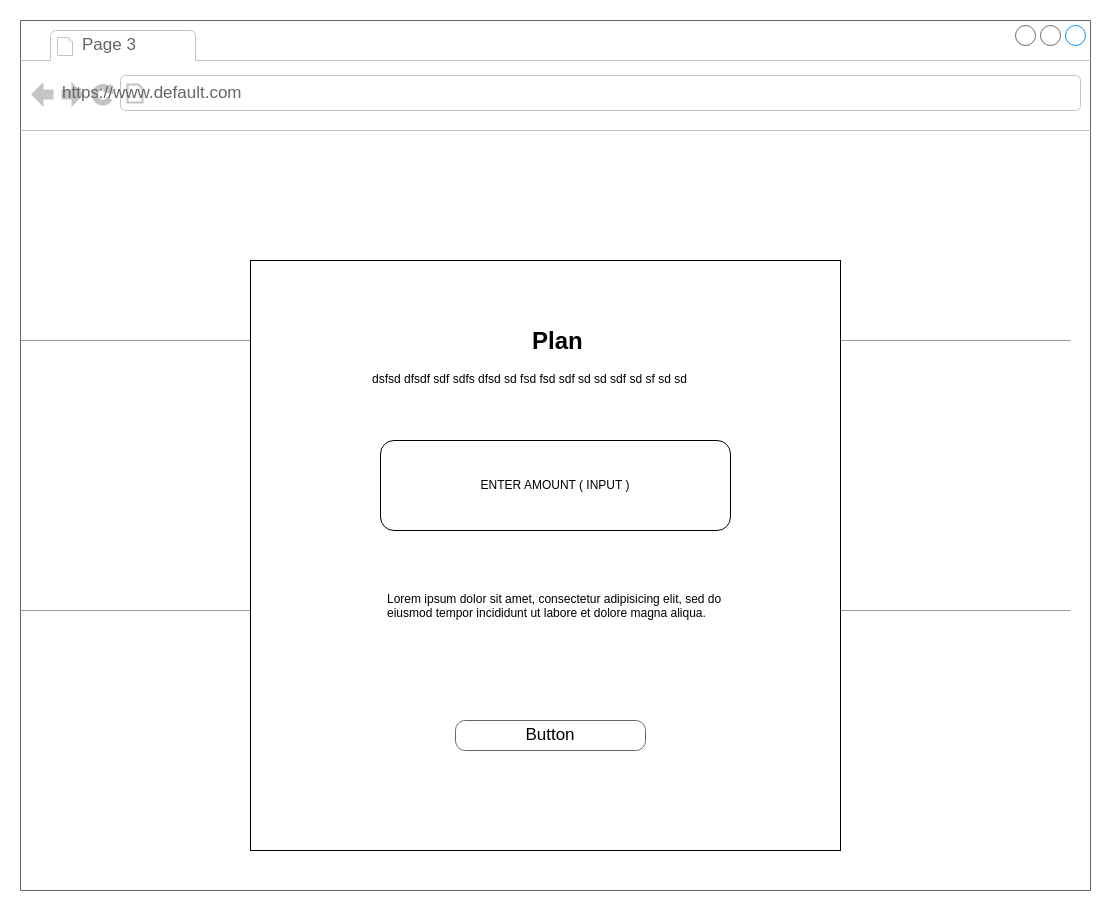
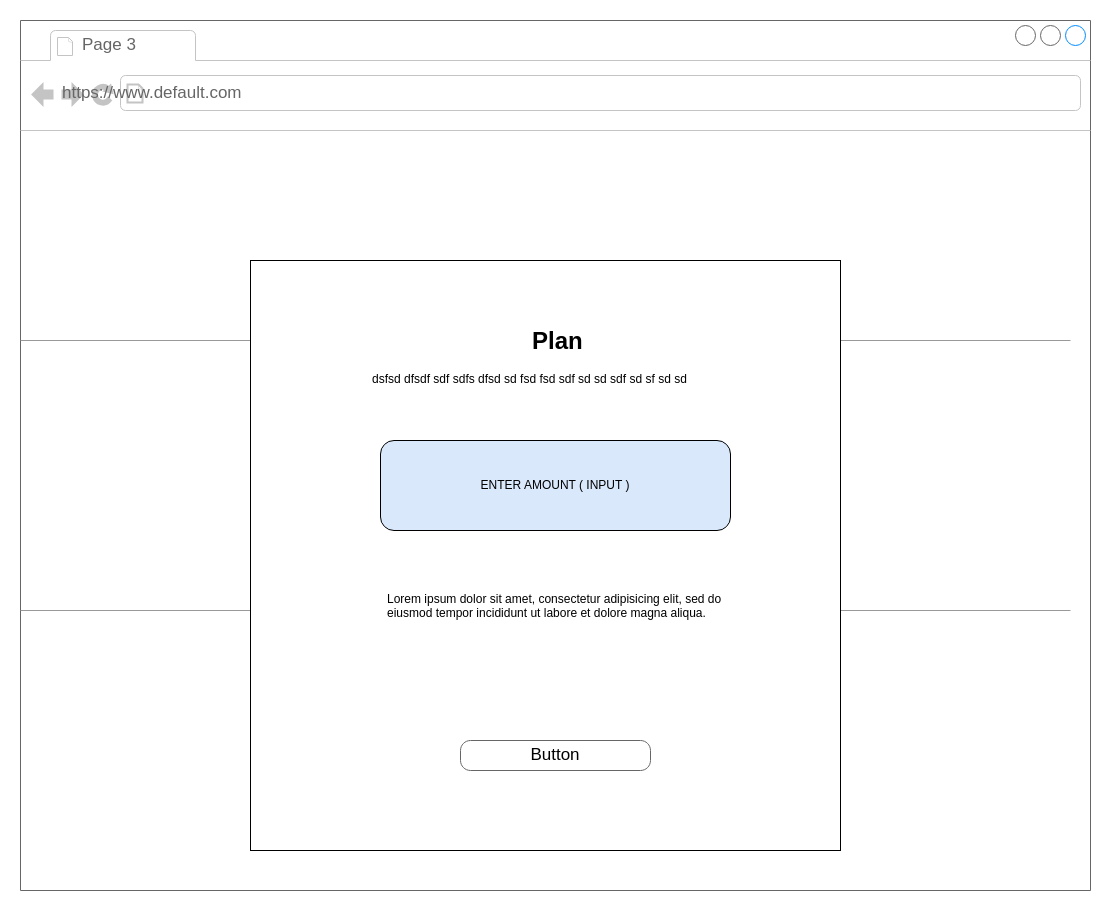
(556, 486) -> (556, 486)
(551, 736) -> (556, 756)
